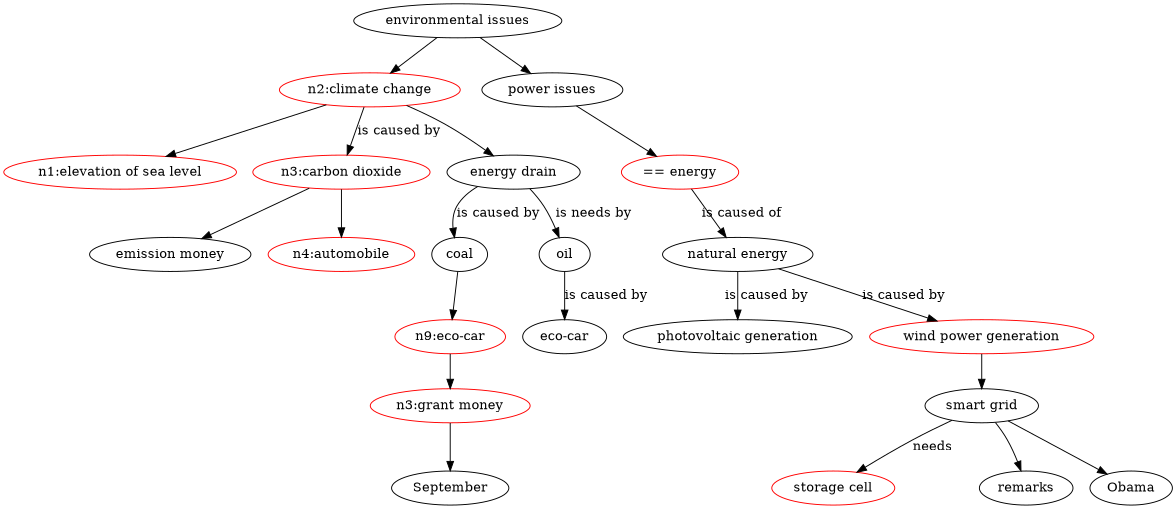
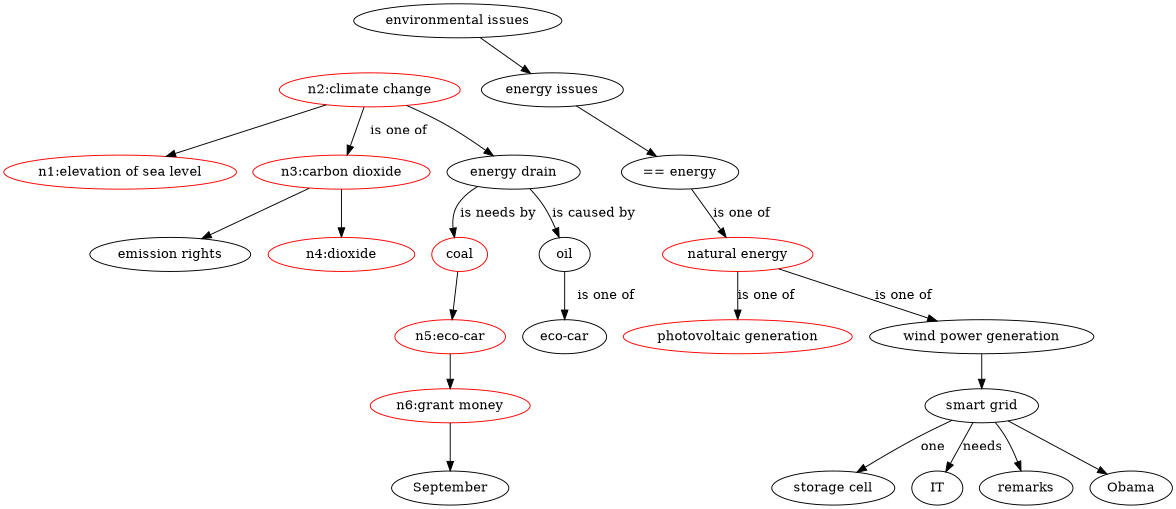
(418, 53) -> none
(552, 90) -> (552, 90)
(399, 131) -> (399, 131)
(680, 172) -> (680, 172)
(498, 213) -> (498, 213)
(594, 213) -> (594, 213)
(742, 213) -> (742, 213)
(170, 254) -> (170, 254)
(341, 254) -> (341, 254)
(460, 254) -> (460, 254)
(738, 254) -> (738, 254)
(606, 296) -> (606, 296)
(767, 296) -> (767, 296)
(904, 296) -> (904, 296)
(450, 337) -> (450, 337)
(738, 337) -> (738, 337)
(982, 337) -> (982, 337)
(450, 406) -> (450, 406)
(933, 447) -> (933, 447)
(833, 488) -> (833, 488)
none -> (937, 488)
